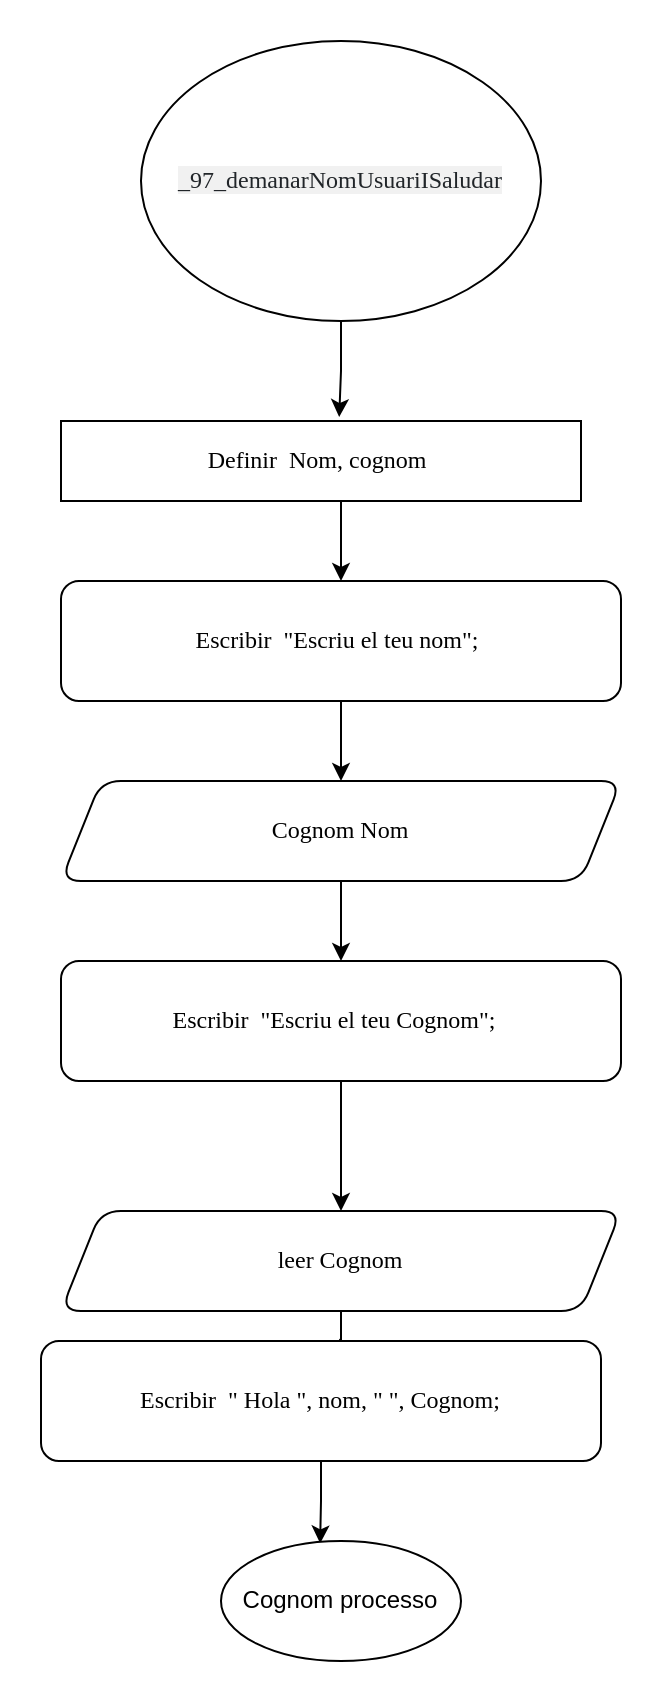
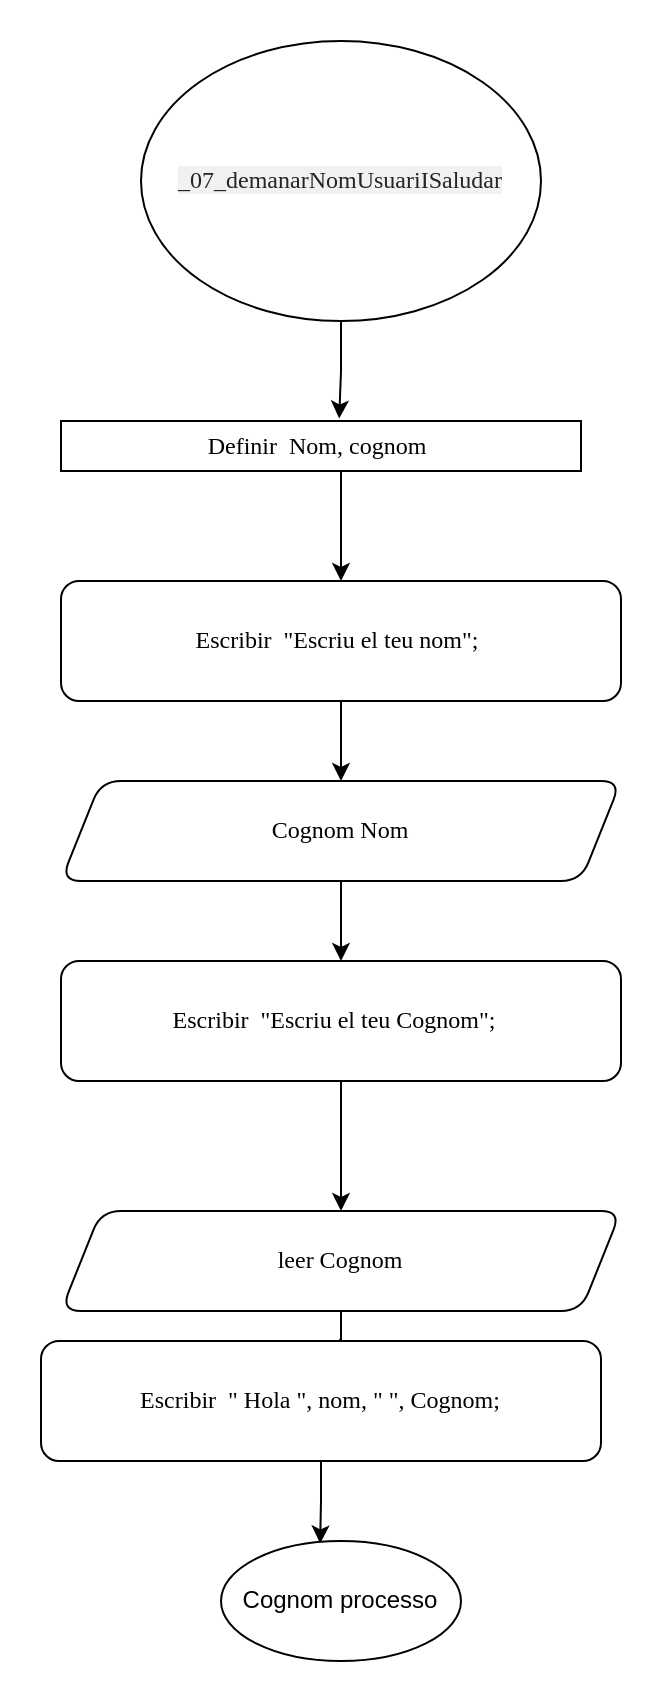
(341, 181) -> (341, 181)
(321, 461) -> (321, 446)
